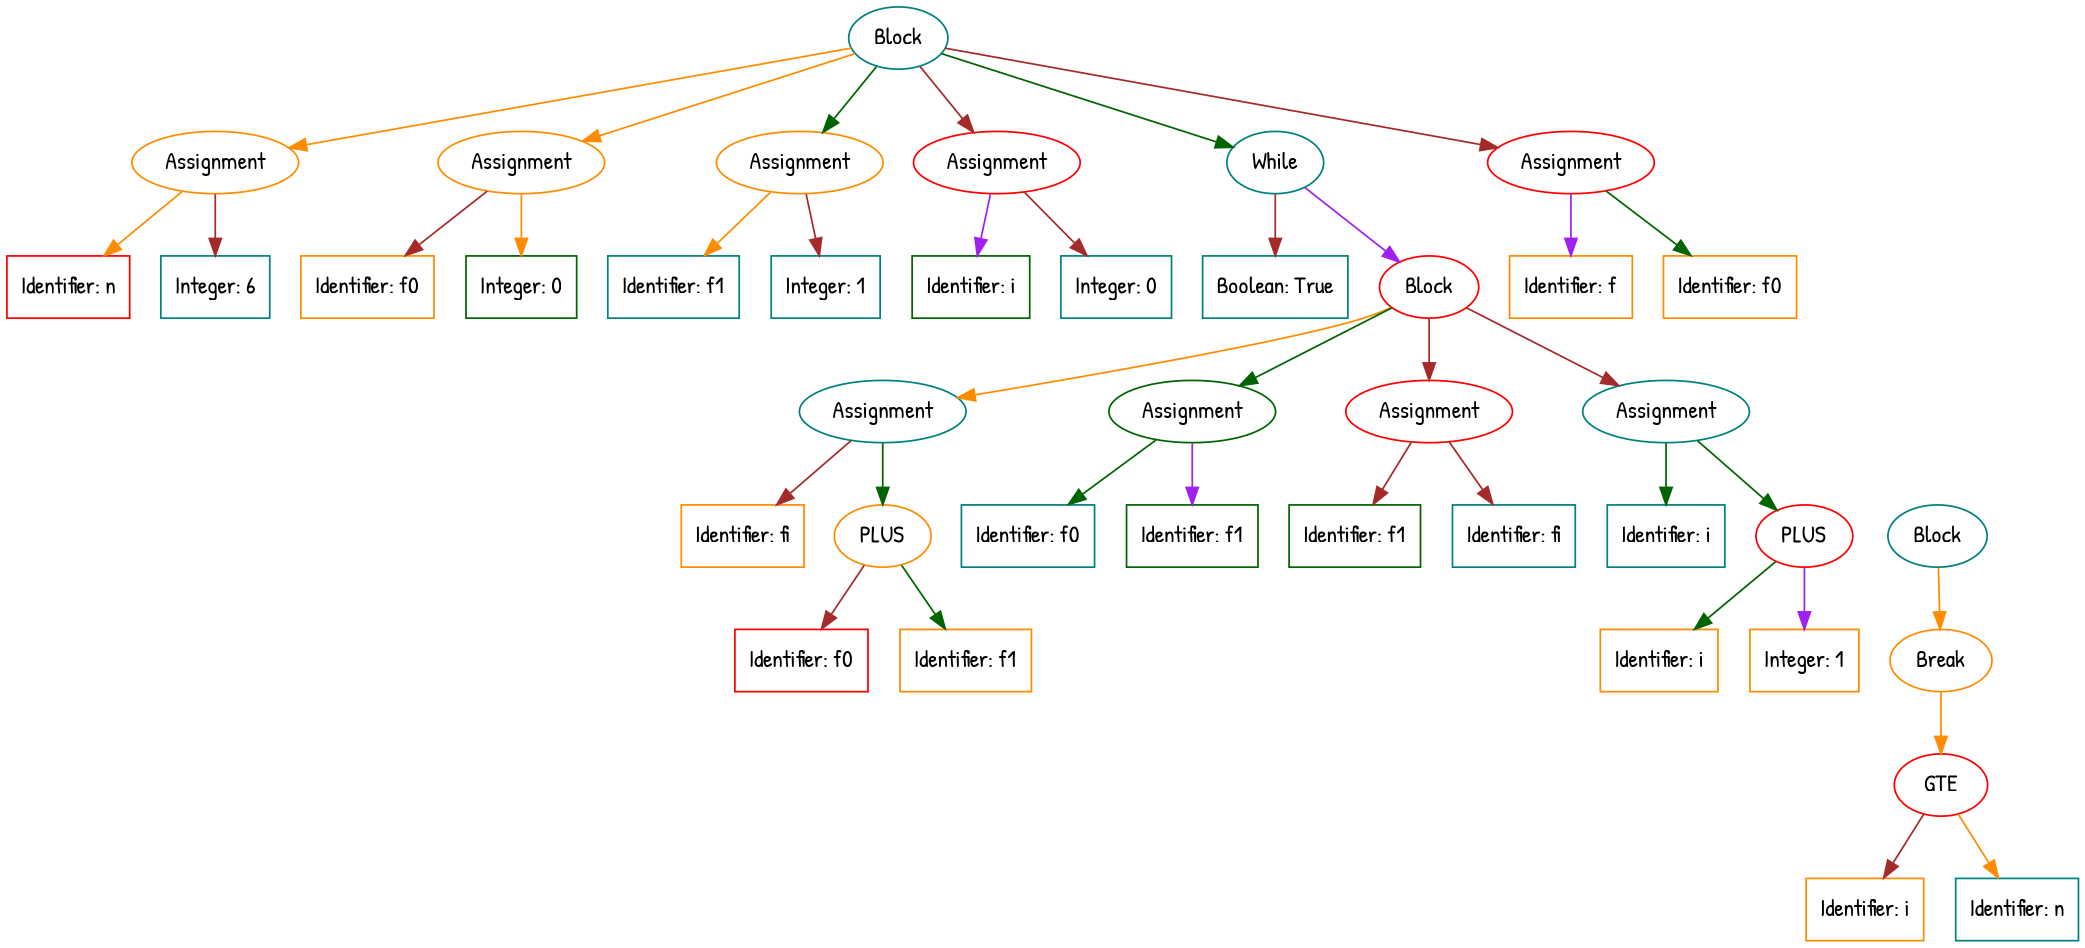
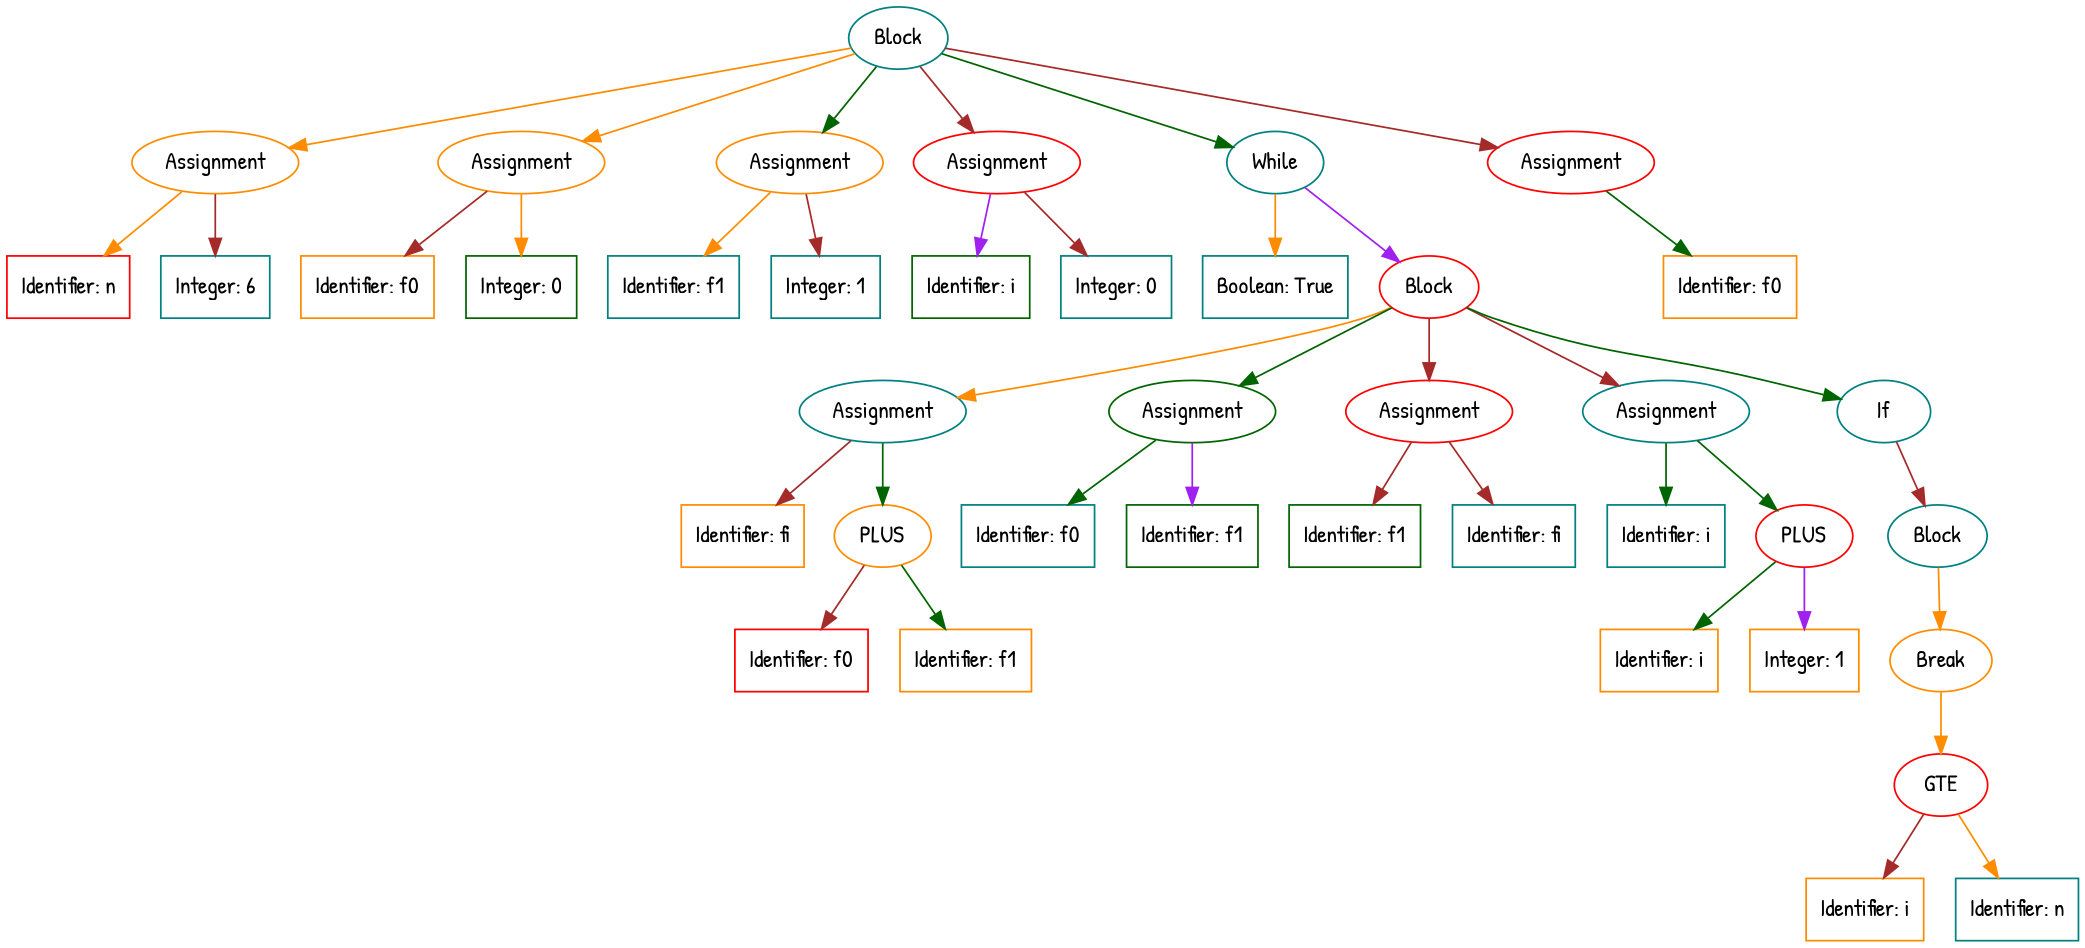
(1275, 216) -> (1275, 216)
(1571, 287) -> none
none -> (1884, 412)
